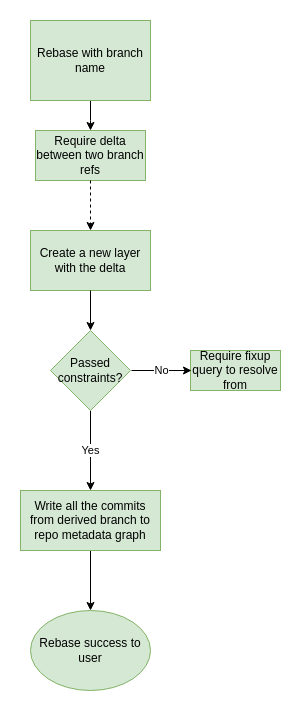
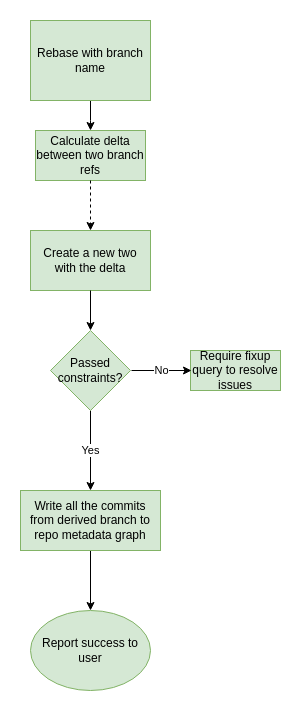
(91, 156) -> (91, 156)
(91, 261) -> (91, 261)
(236, 371) -> (236, 371)
(91, 651) -> (91, 651)
